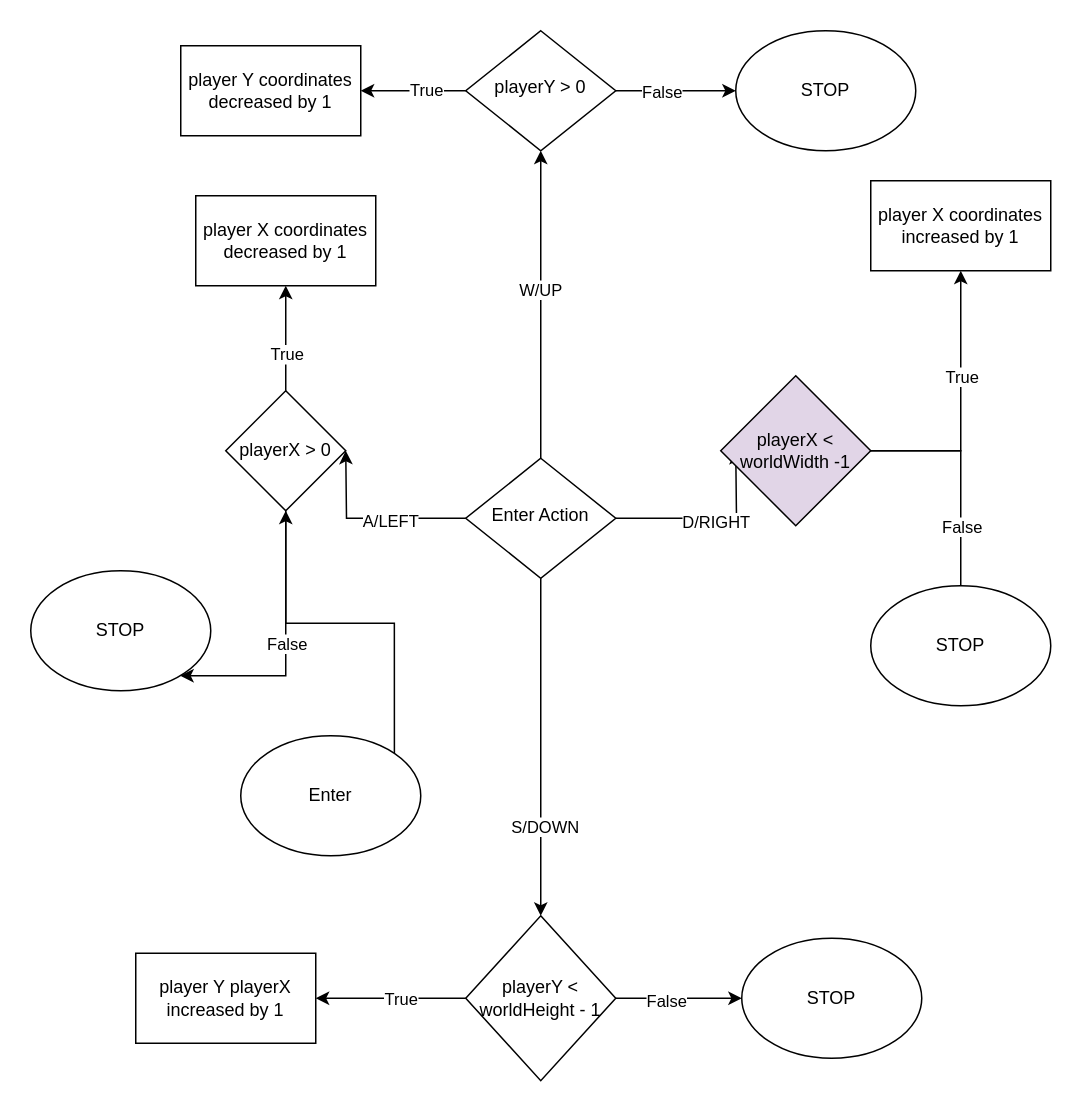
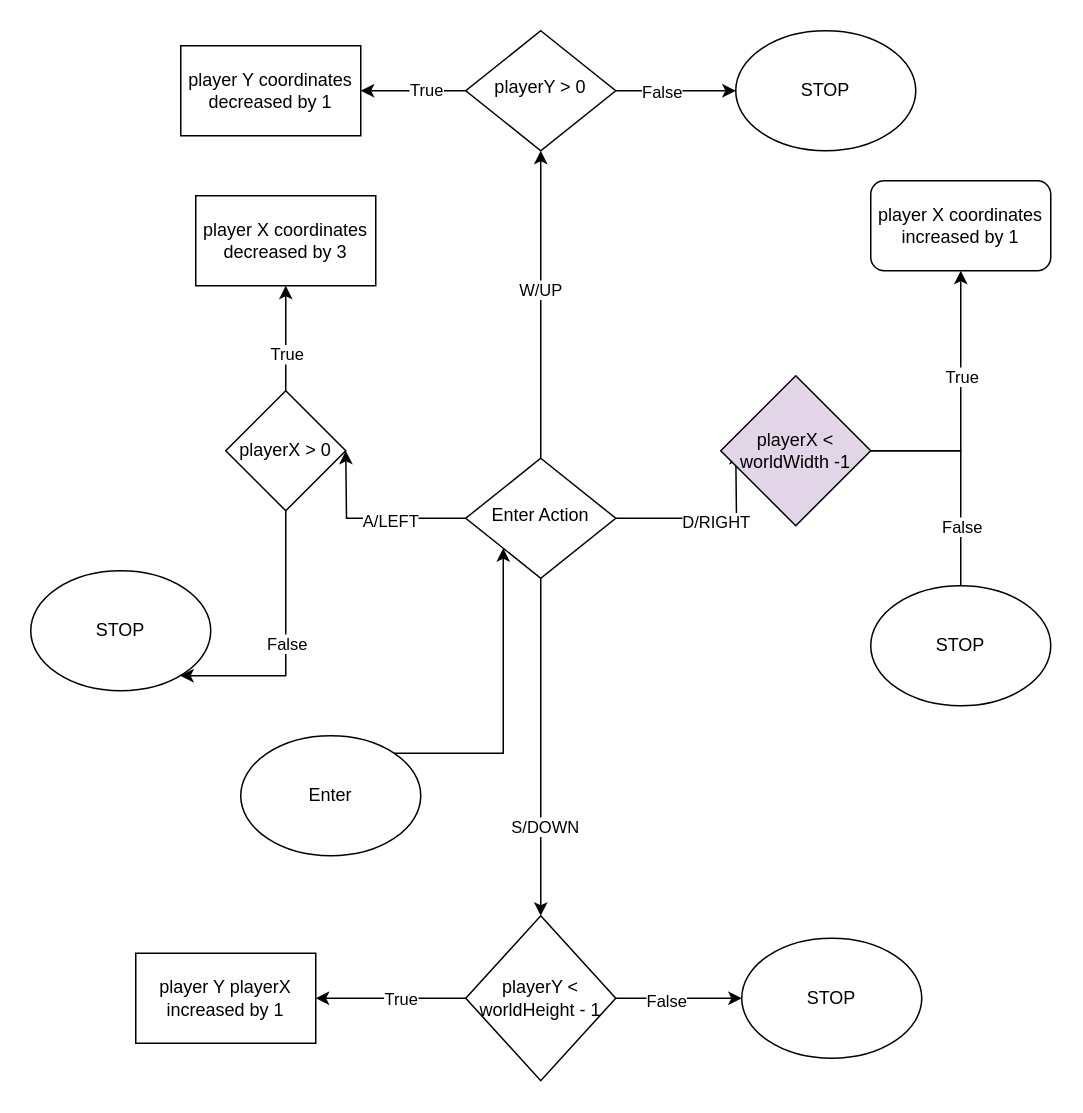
(961, 226) -> (961, 226)
(286, 241) -> (286, 241)
(394, 635) -> (503, 710)
